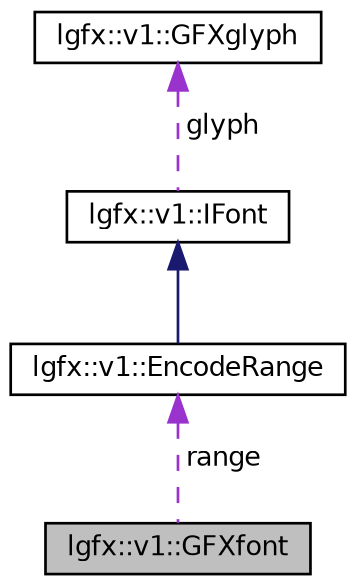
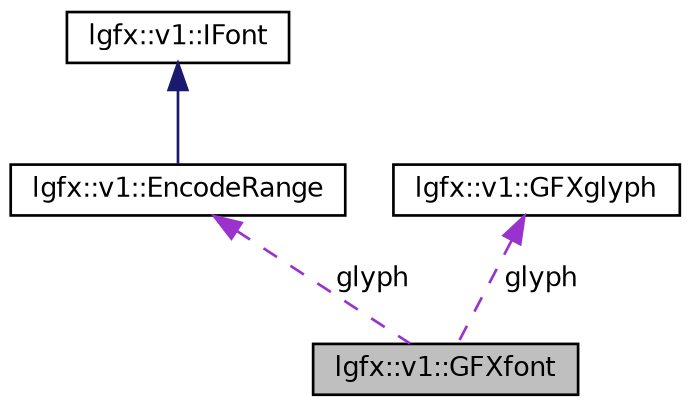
(178, 141) -> (485, 292)
(219, 459) -> (369, 280)
